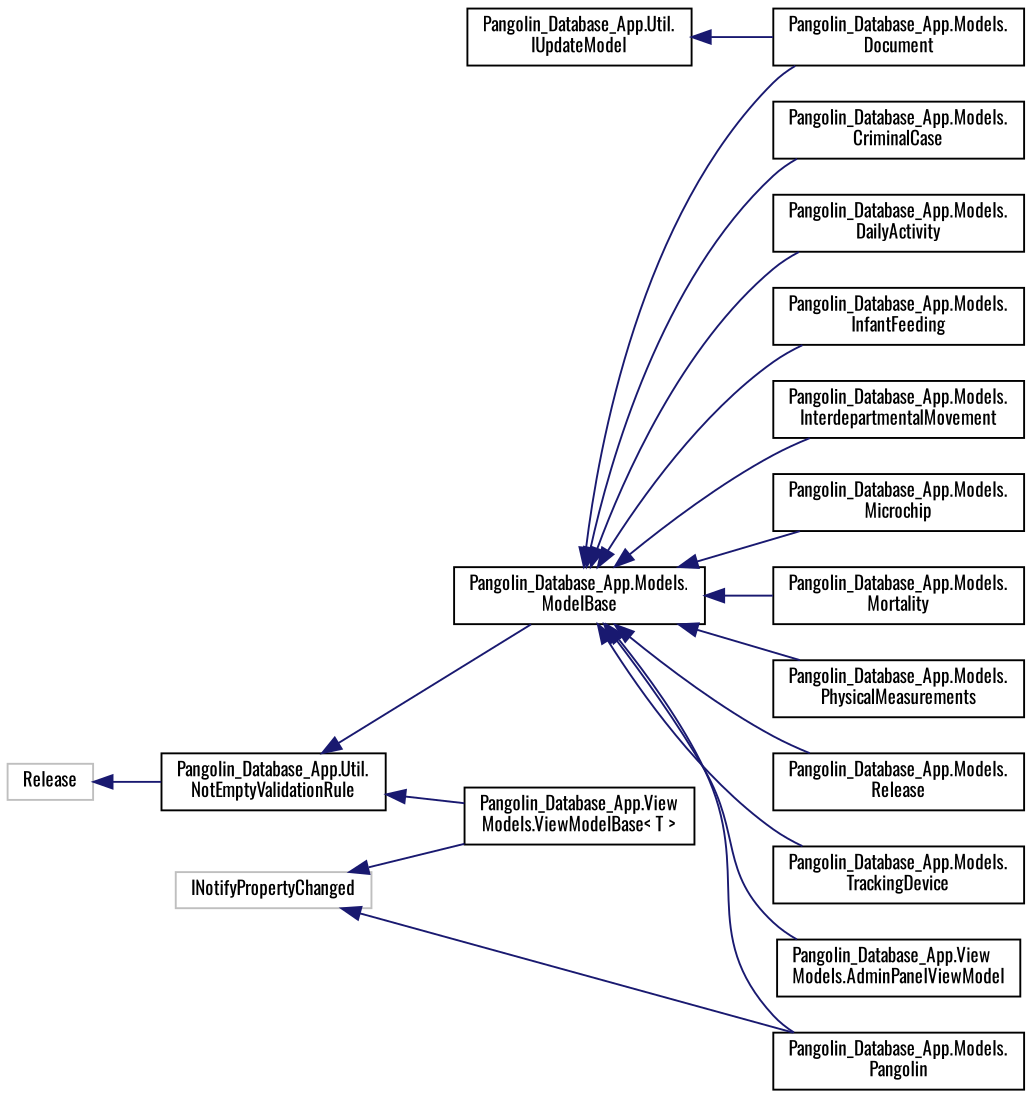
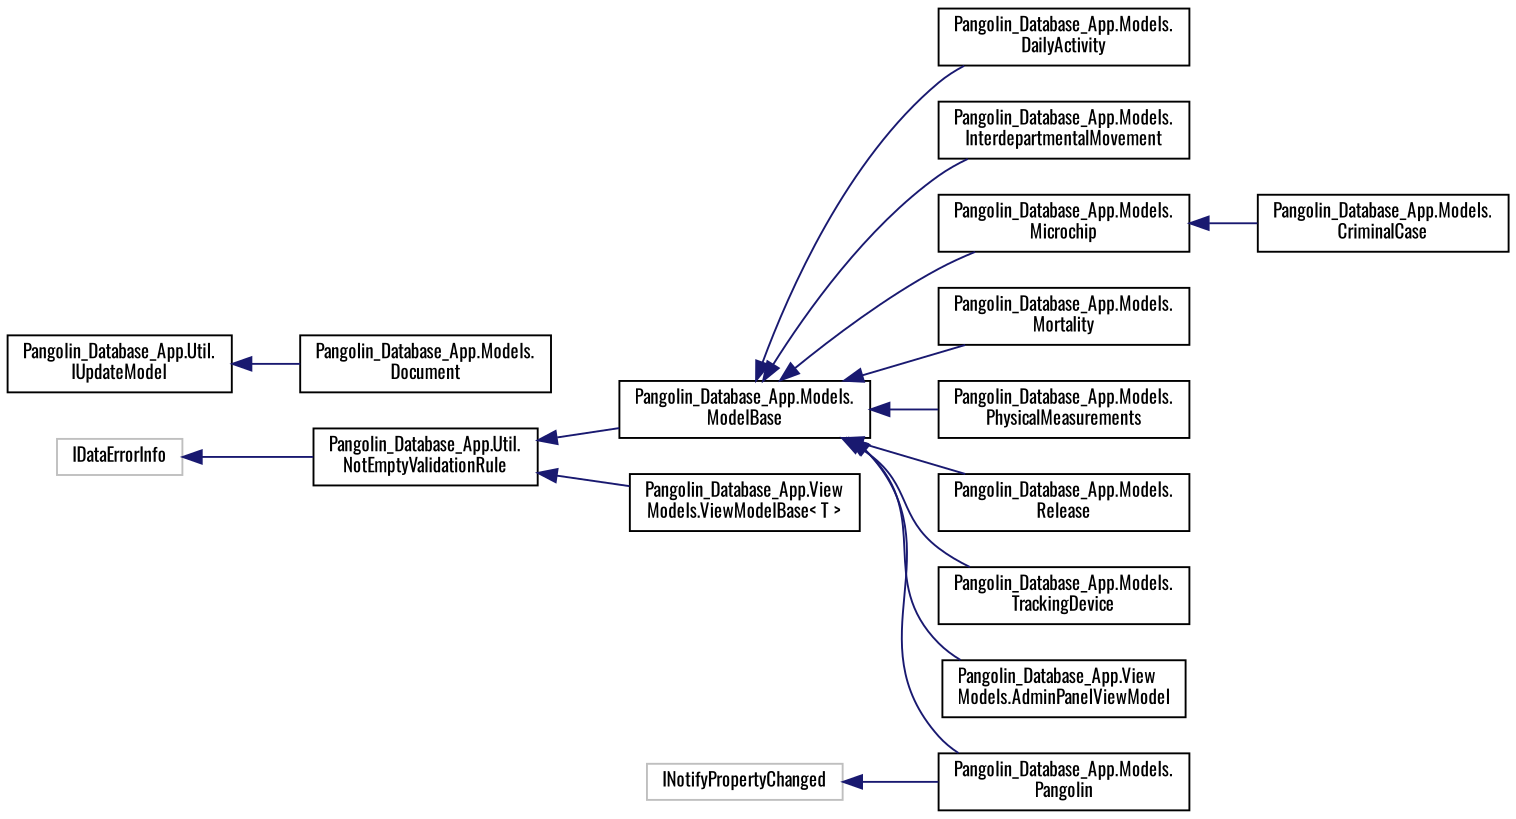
(649, 287) -> none
(899, 316) -> none
(662, 336) -> (1233, 223)
(50, 782) -> (120, 457)
(417, 856) -> none
